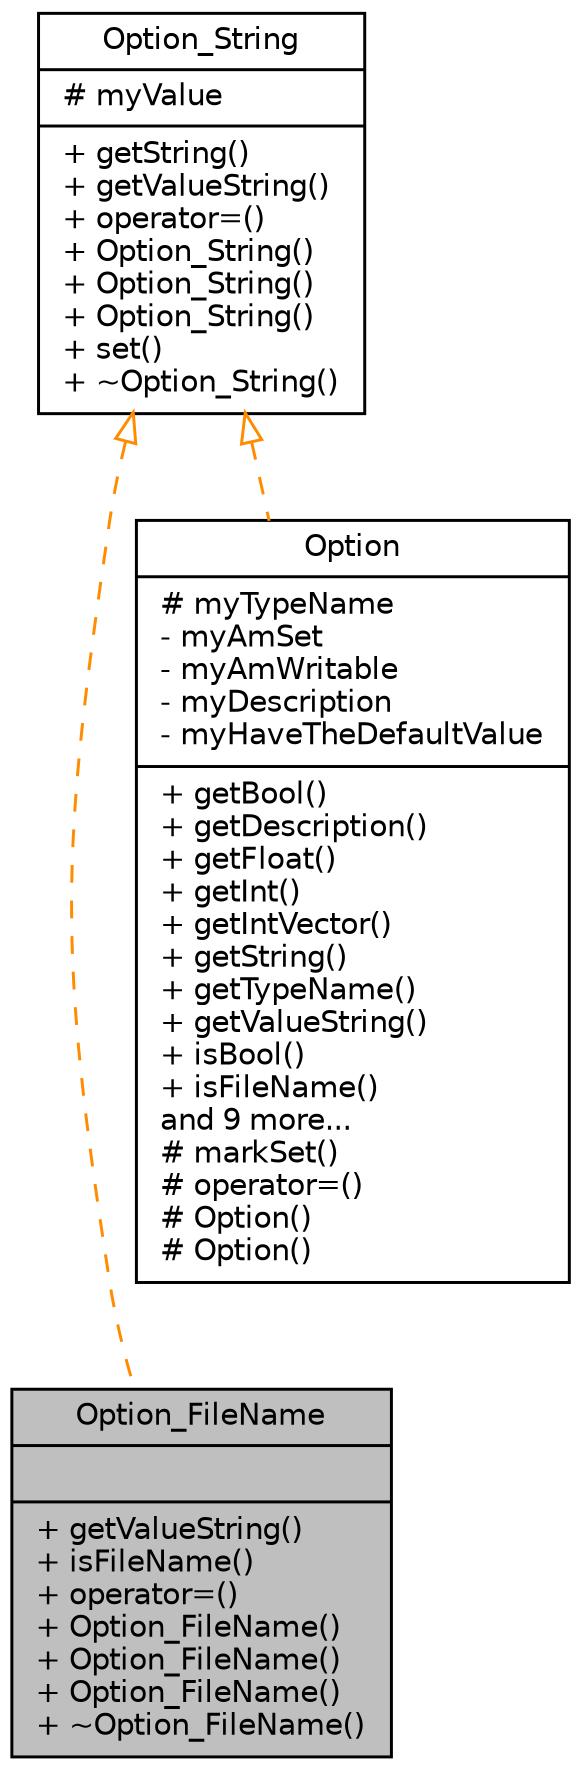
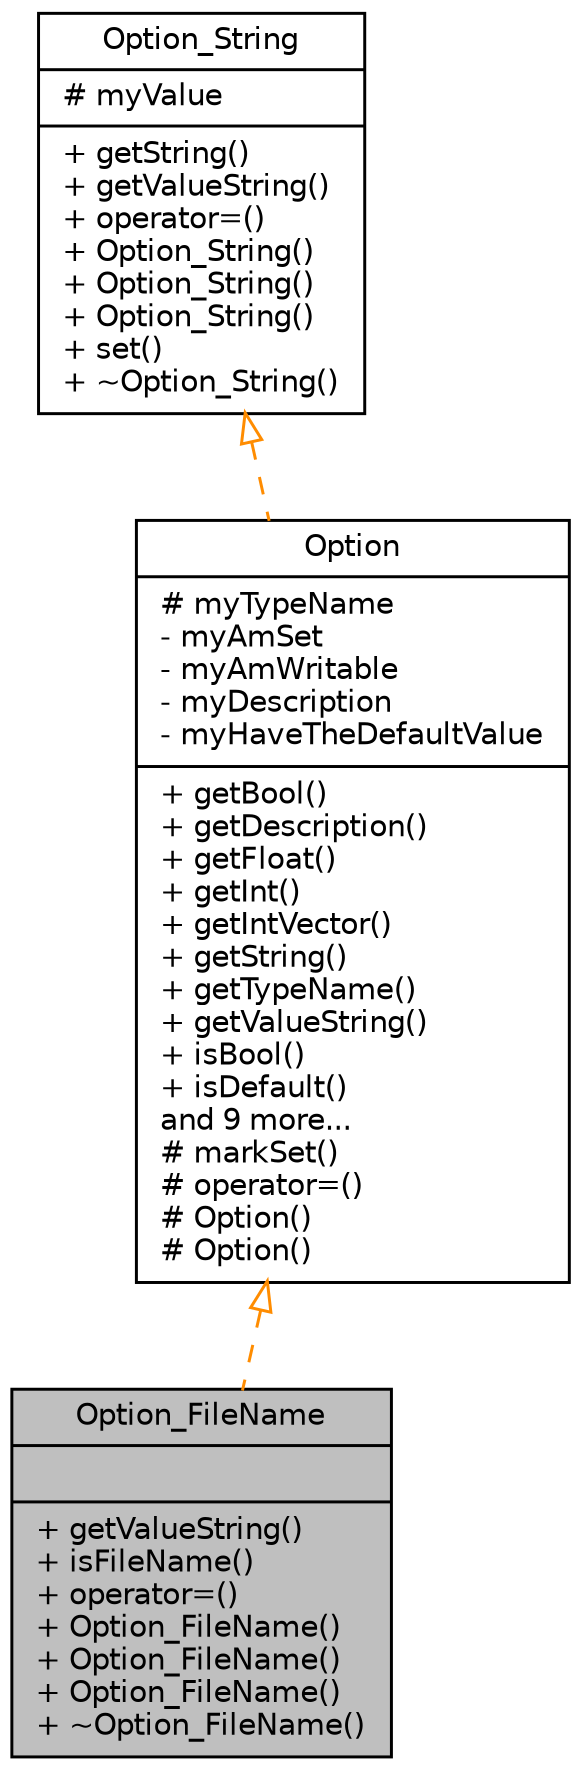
(72, 917) -> (252, 1350)
(270, 1088) -> (255, 1088)
